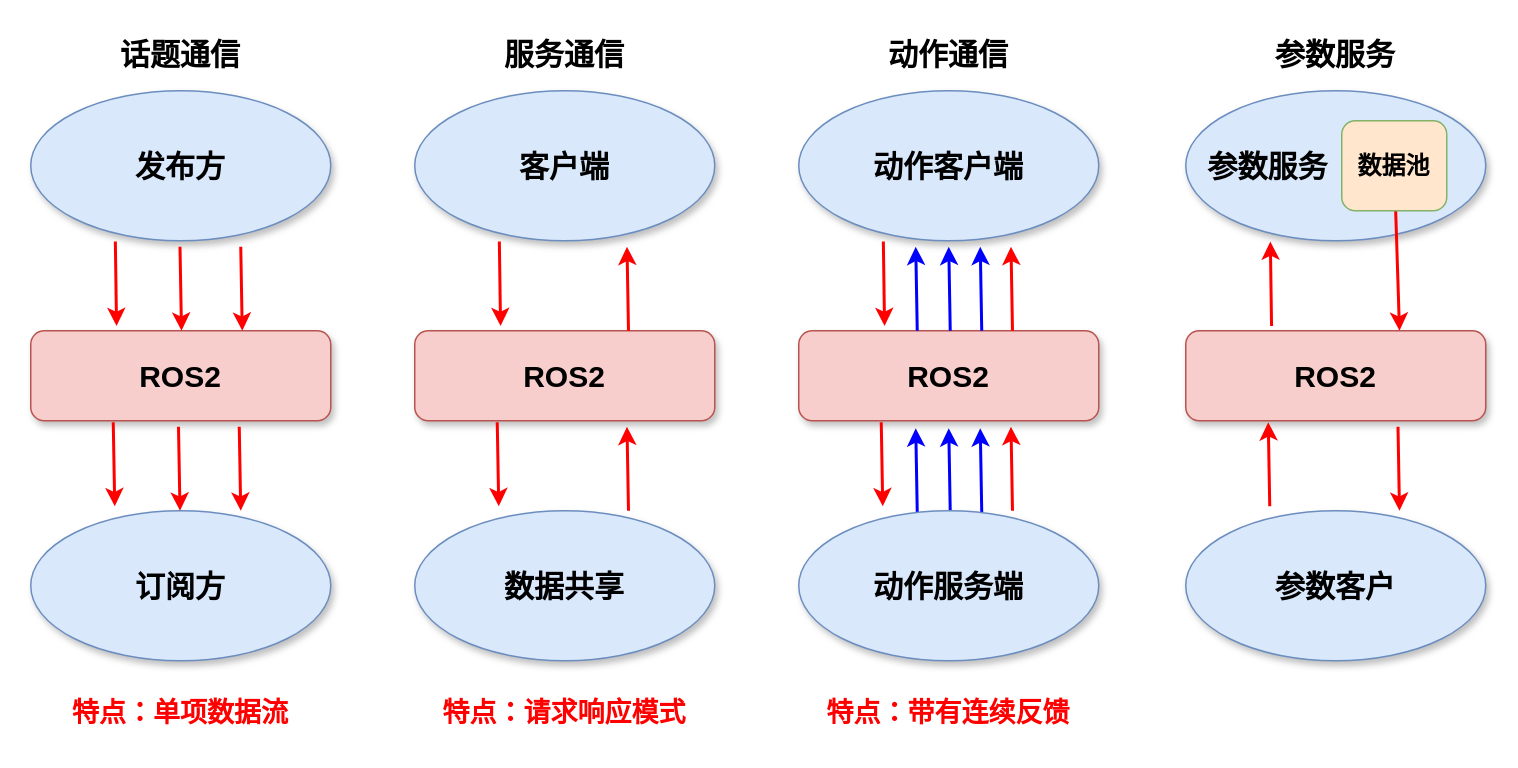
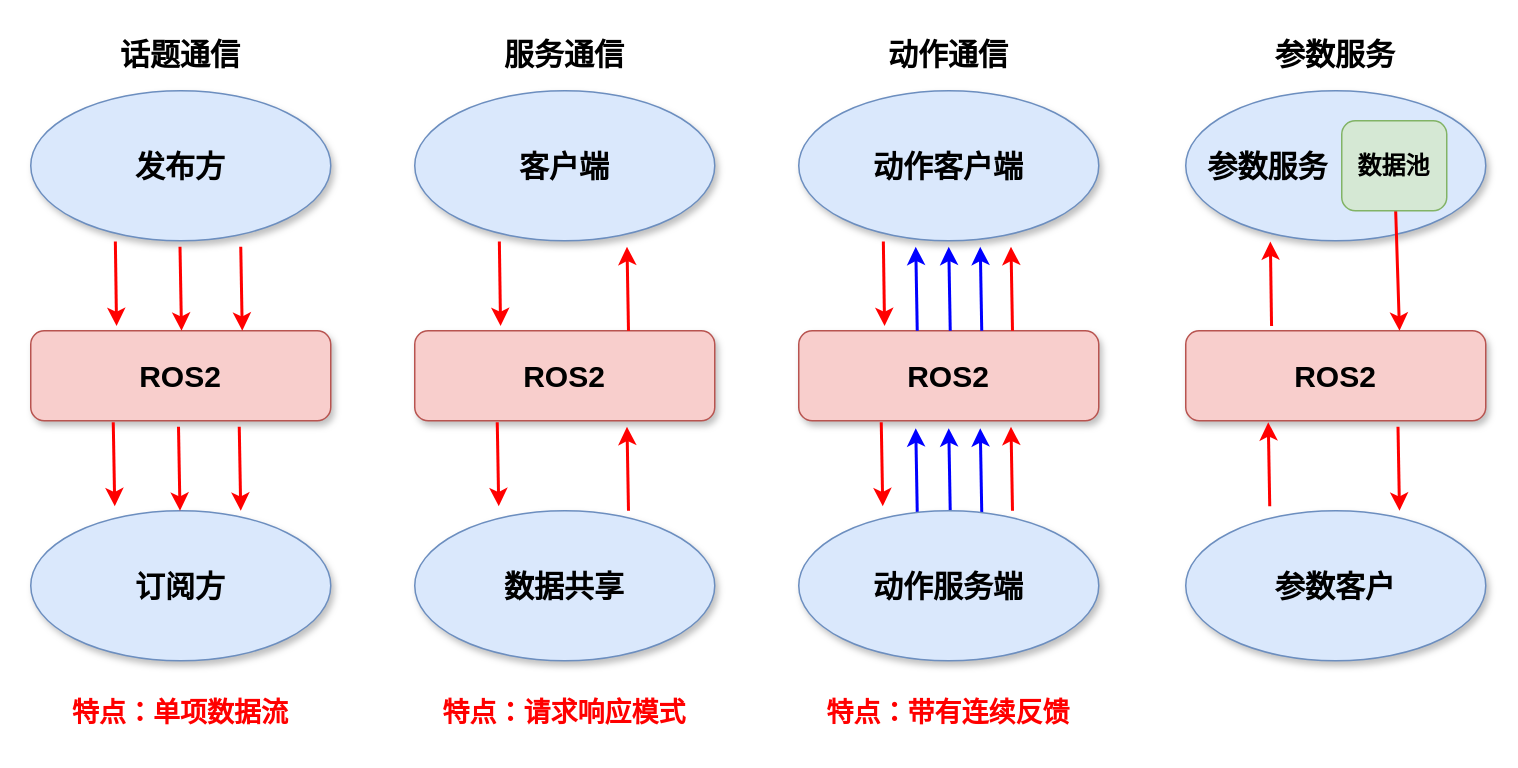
(1394, 166) -> (1394, 166)
